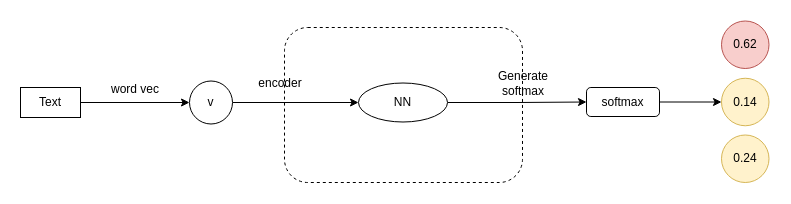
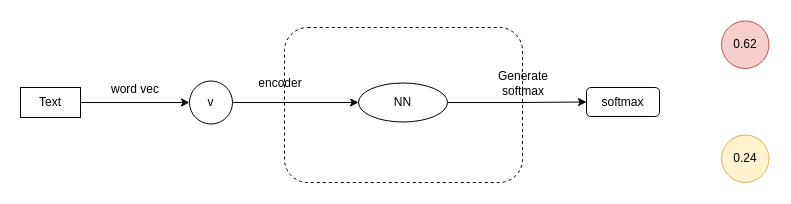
(687, 102) -> none
(745, 102) -> none
